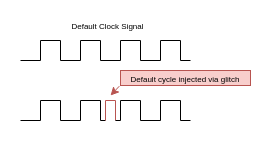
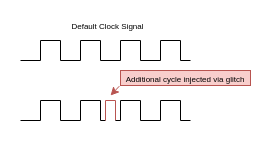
(186, 79) -> (186, 79)
